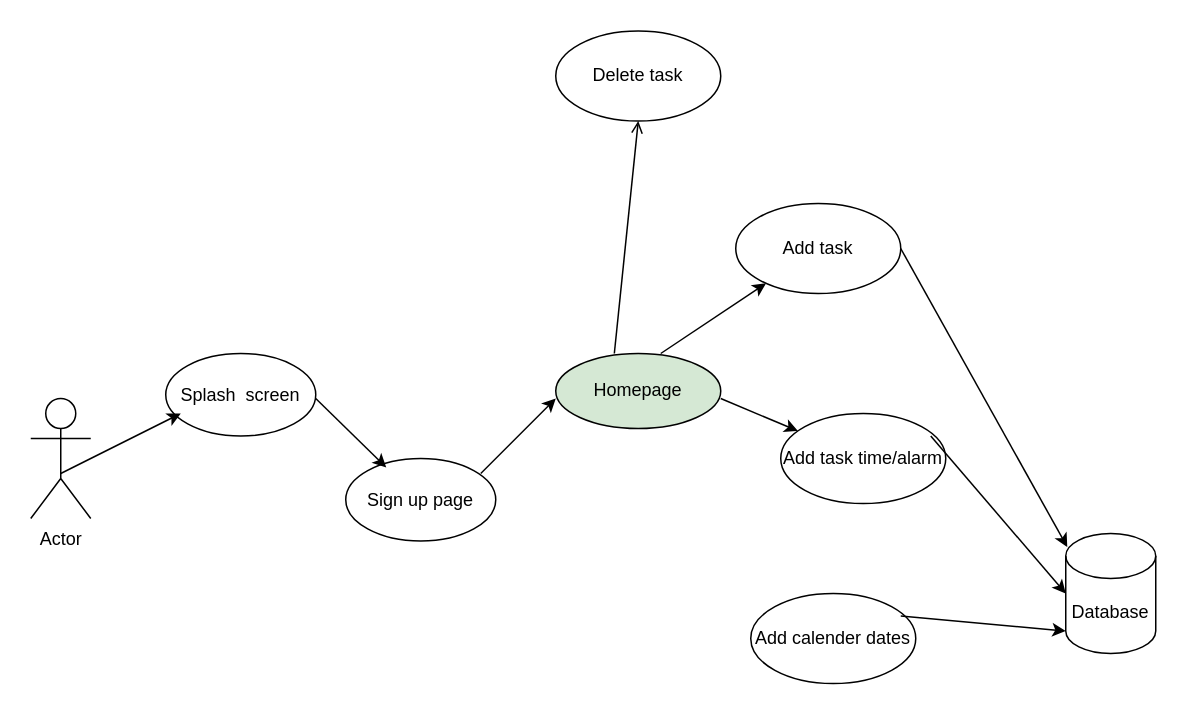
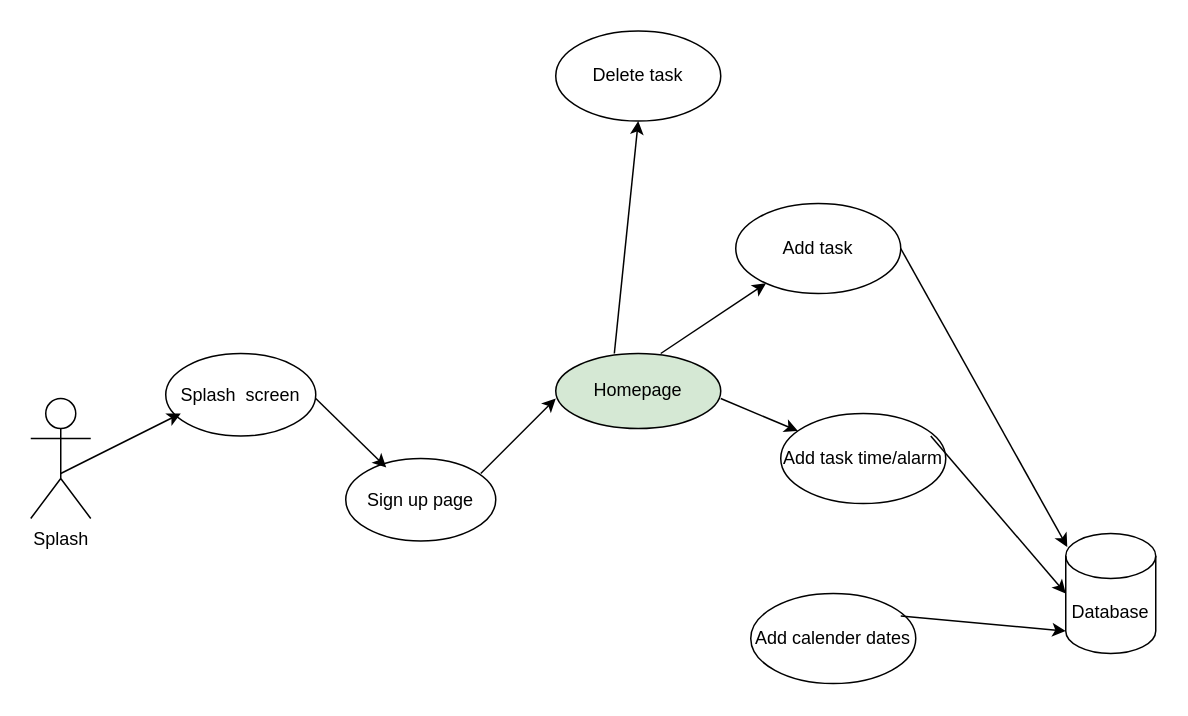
(637, 130) -> (637, 132)
(62, 540) -> (62, 540)
